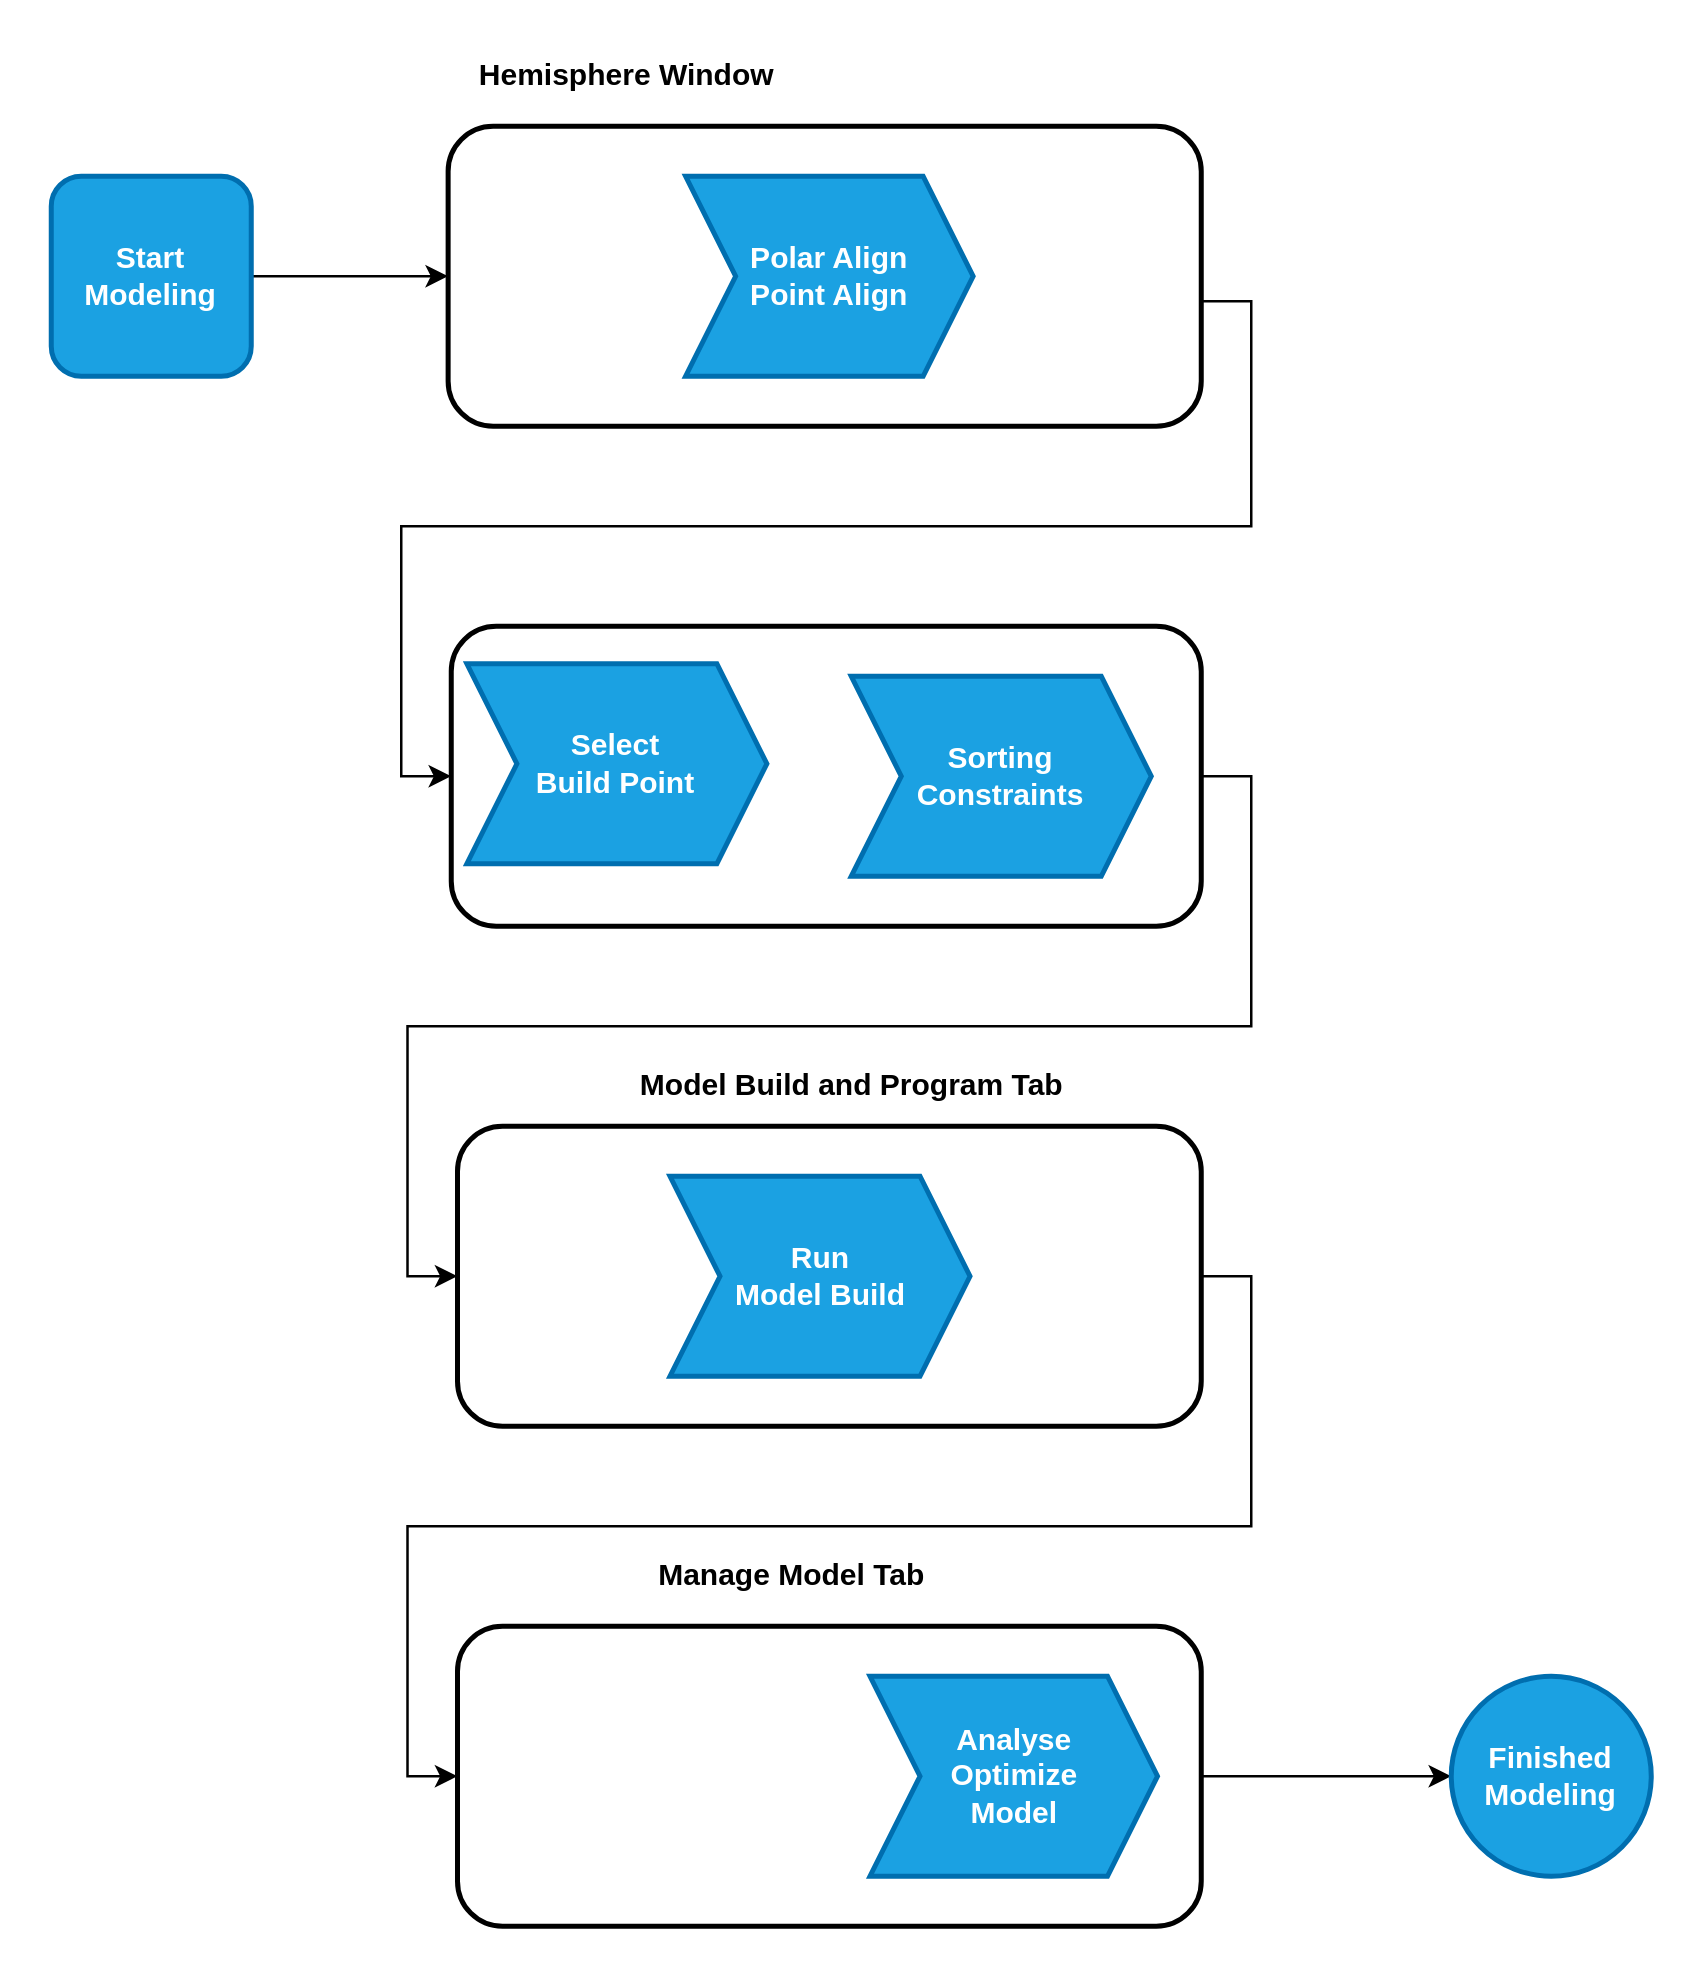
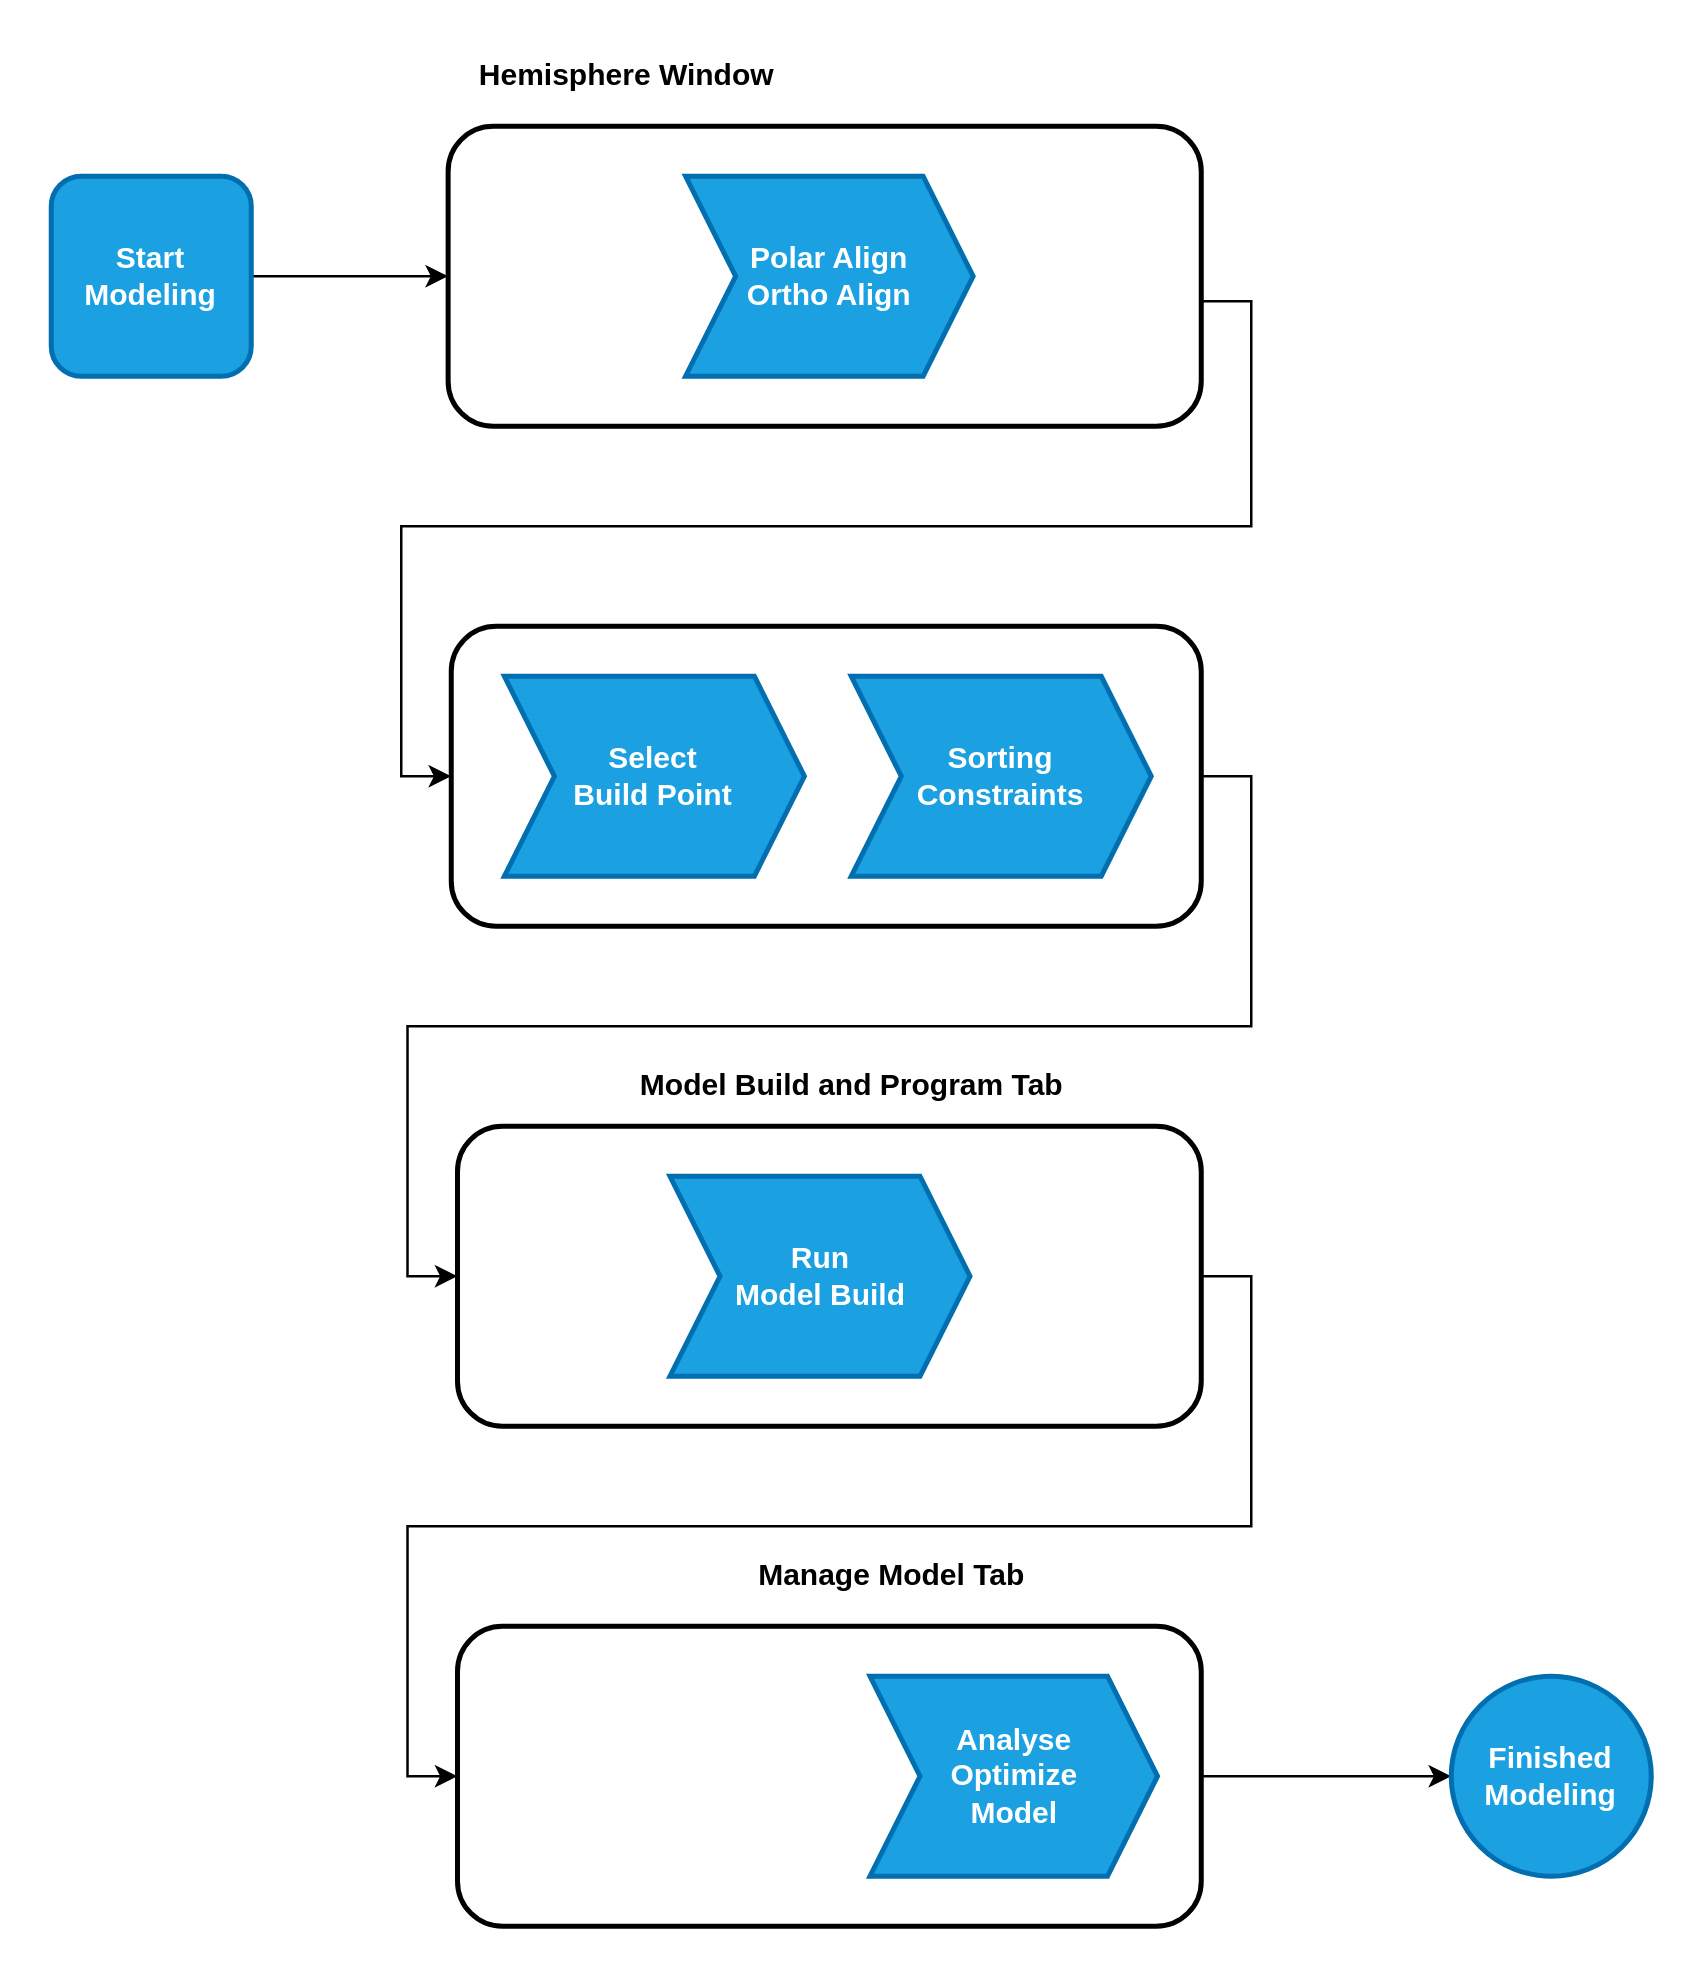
(830, 276) -> (830, 276)
(617, 764) -> (654, 776)
(792, 1576) -> (892, 1576)
